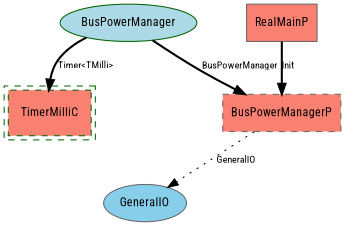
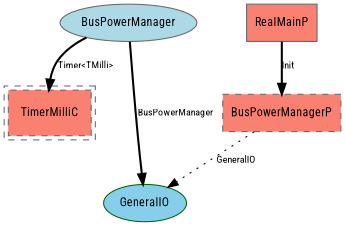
(128, 23) -> (128, 23)
(193, 66) -> (135, 108)
(50, 113) -> (50, 113)
(145, 203) -> (145, 203)
